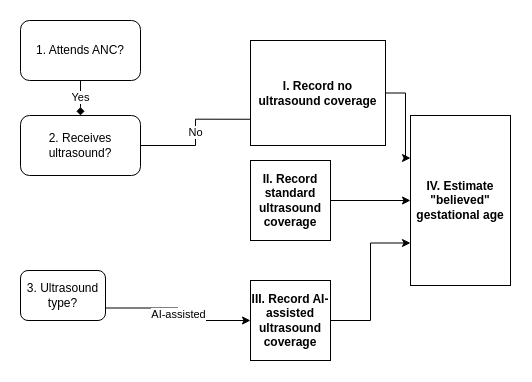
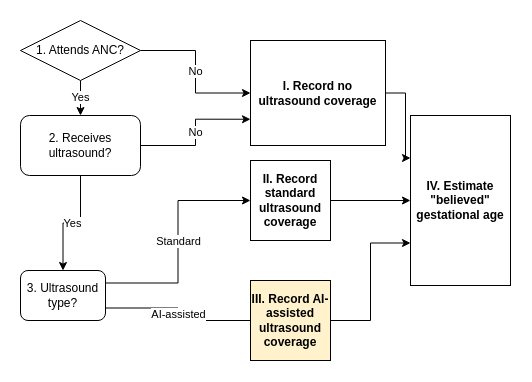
(81, 51) -> (81, 51)
none -> (196, 68)
(81, 107) -> (81, 107)
(244, 119) -> (242, 119)
none -> (75, 223)
none -> (178, 245)
(242, 321) -> (245, 321)
(291, 321) -> (291, 321)
